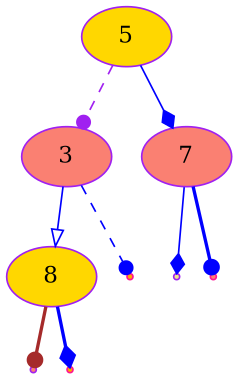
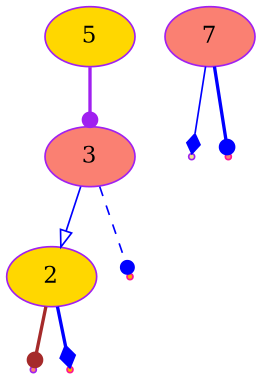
(152, 88) -> none
(100, 91) -> (90, 90)
(52, 277) -> (52, 277)
